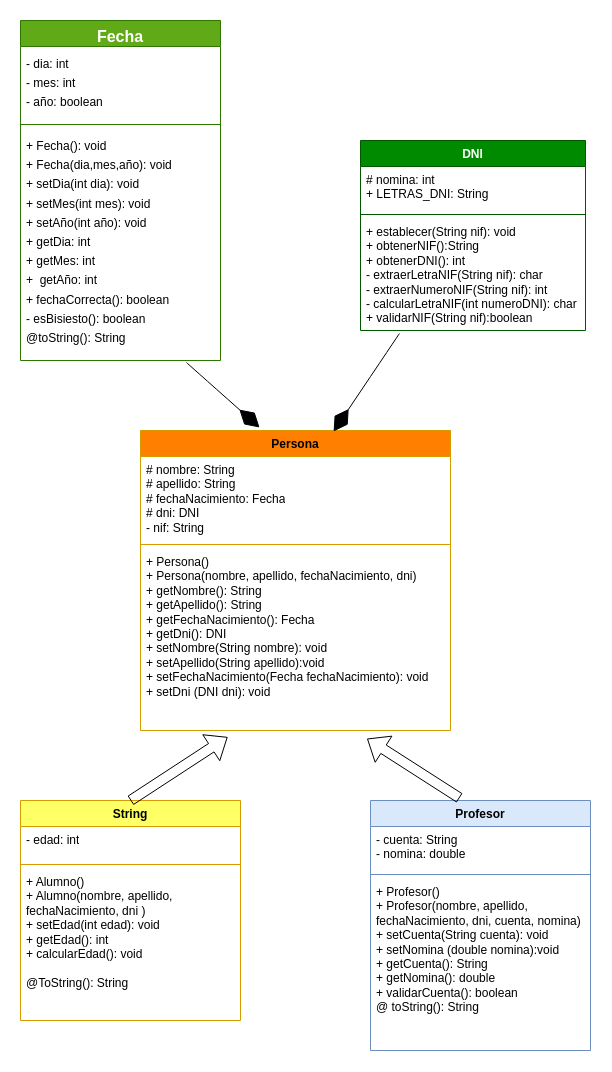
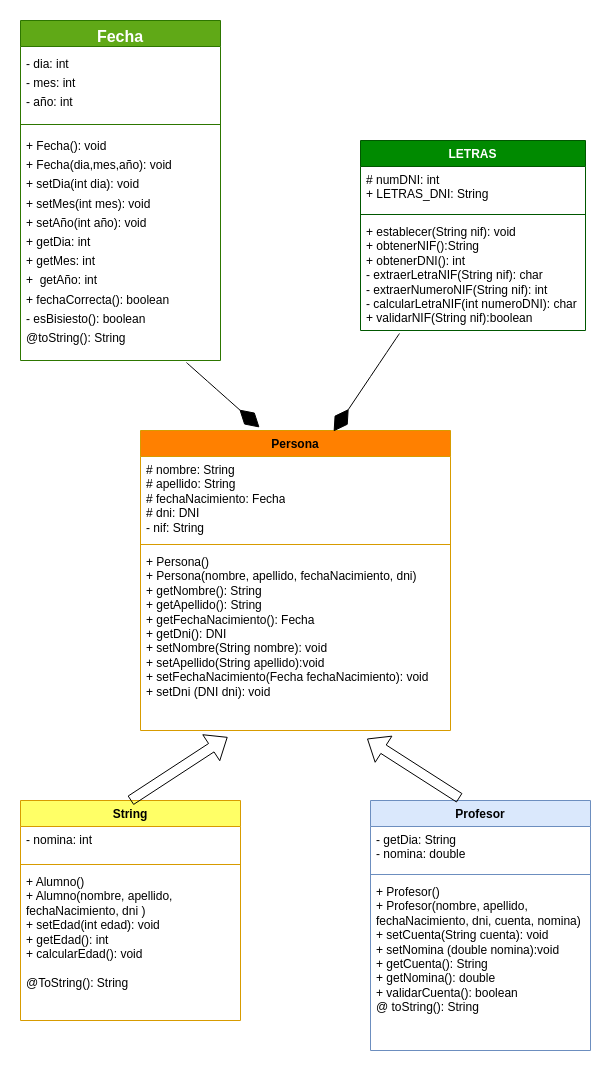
(81, 82) -> (63, 82)
(473, 155) -> (473, 155)
(427, 188) -> (427, 188)
(57, 841) -> (62, 841)
(424, 848) -> (422, 848)
